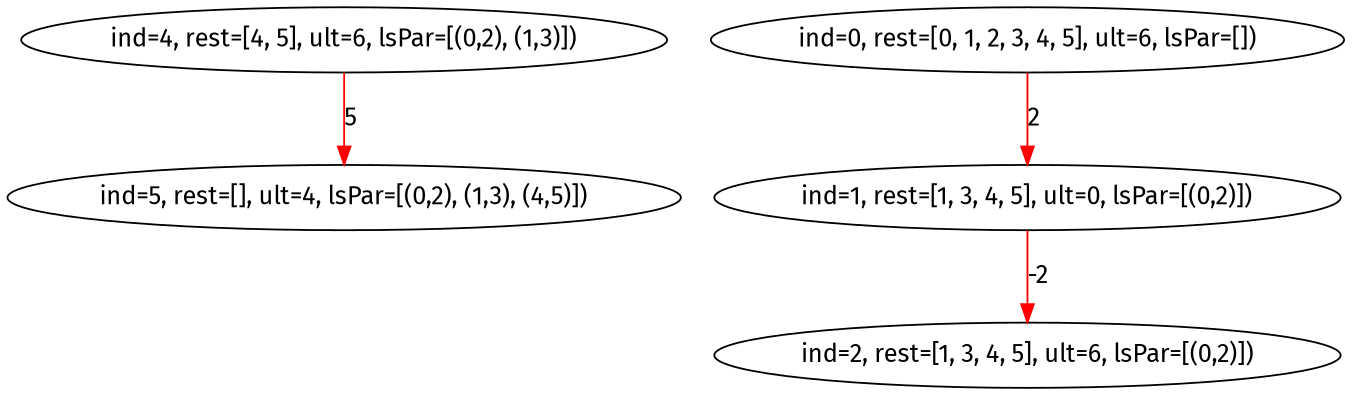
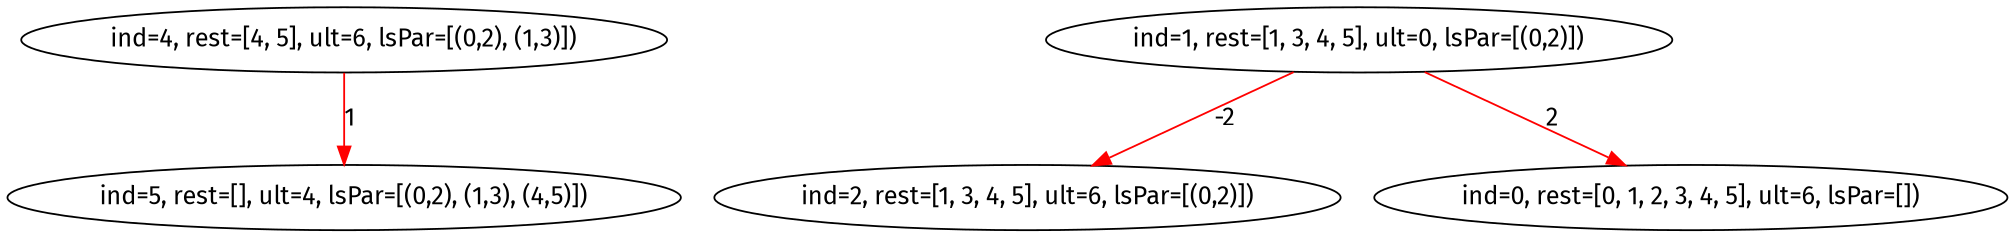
(1027, 110) -> (1517, 115)
(351, 119) -> (351, 119)
